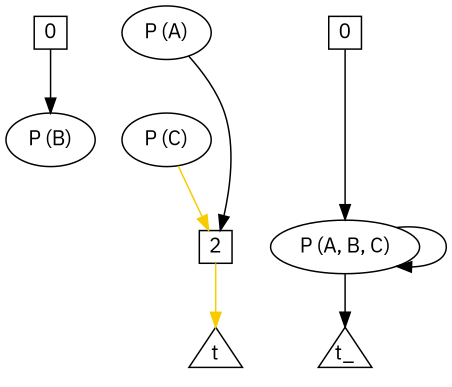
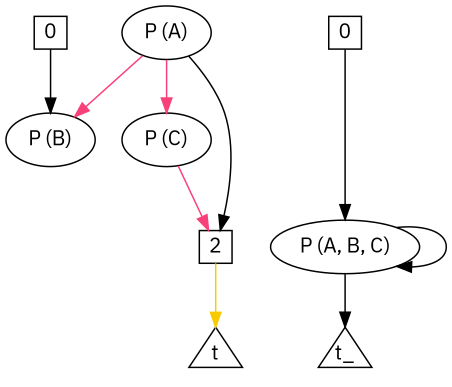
none -> (167, 79)
none -> (114, 81)
(190, 191) -> (190, 191)
